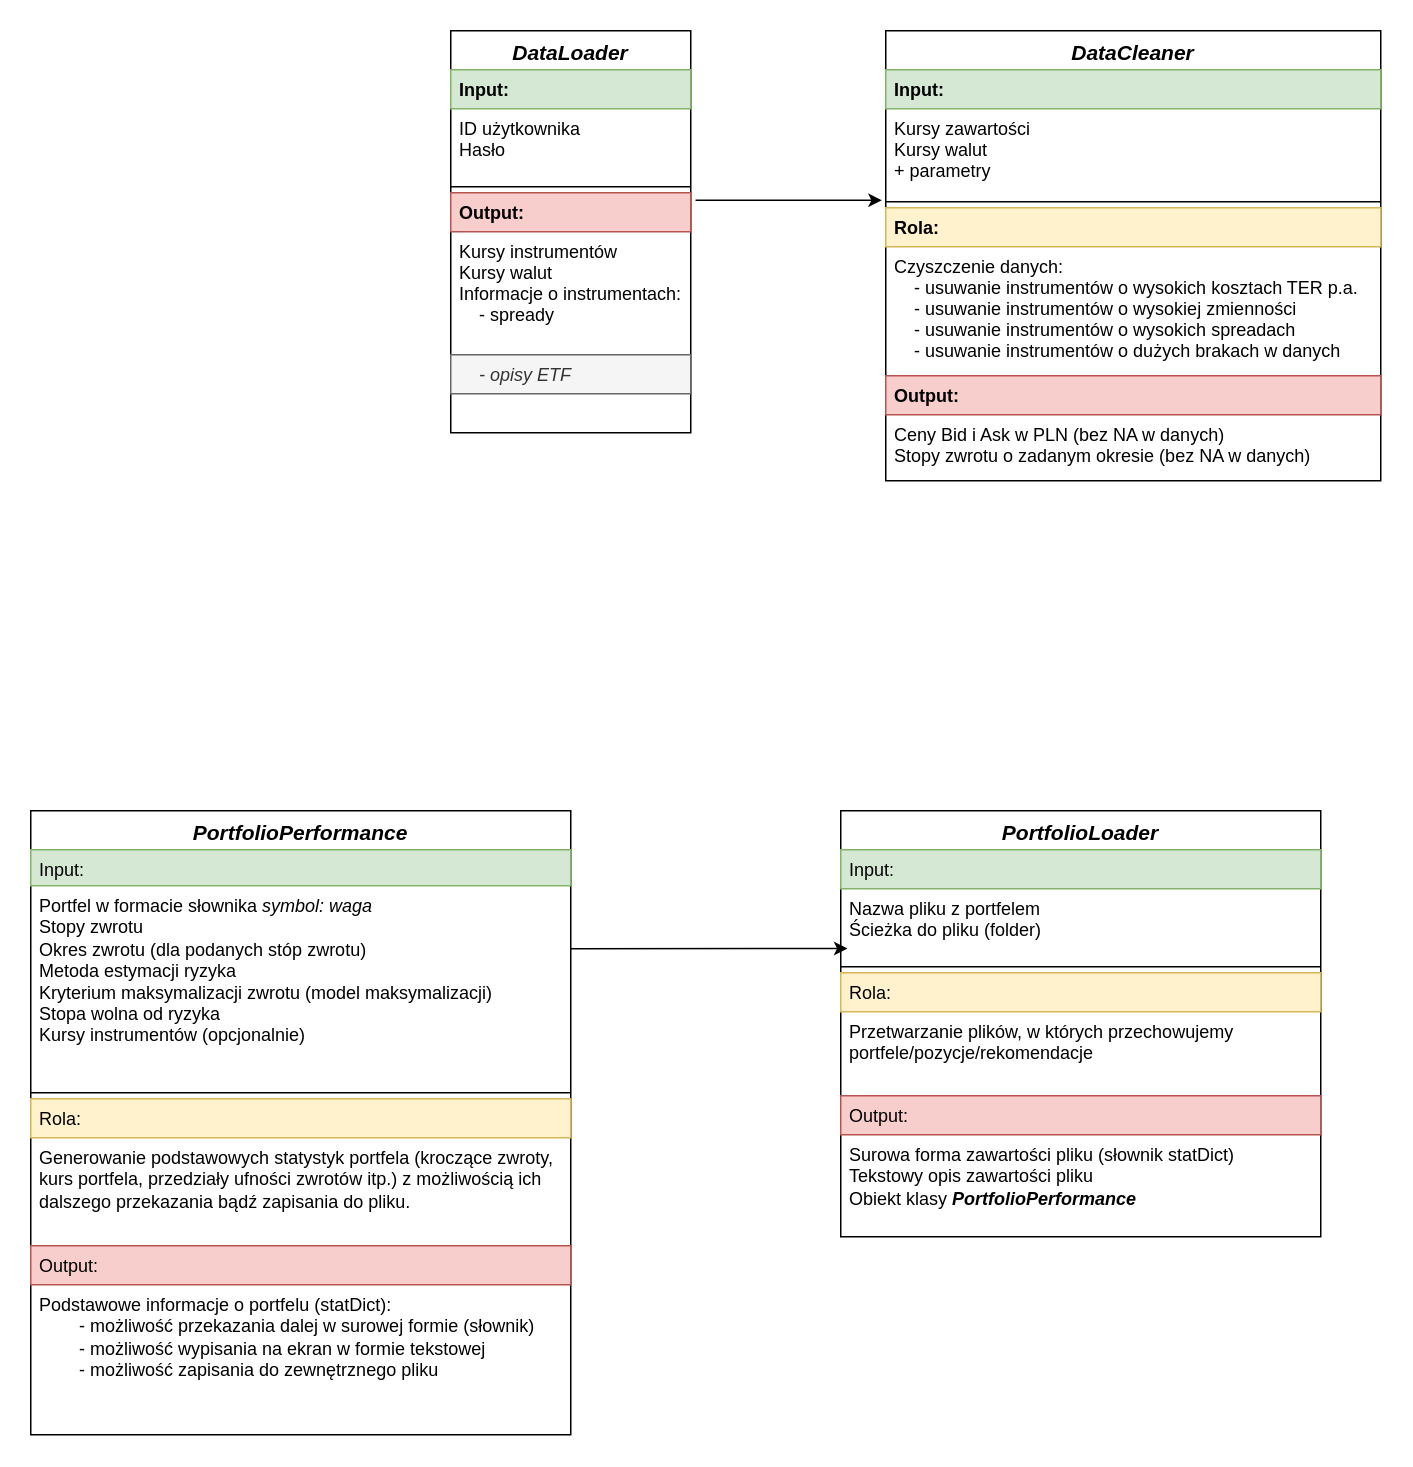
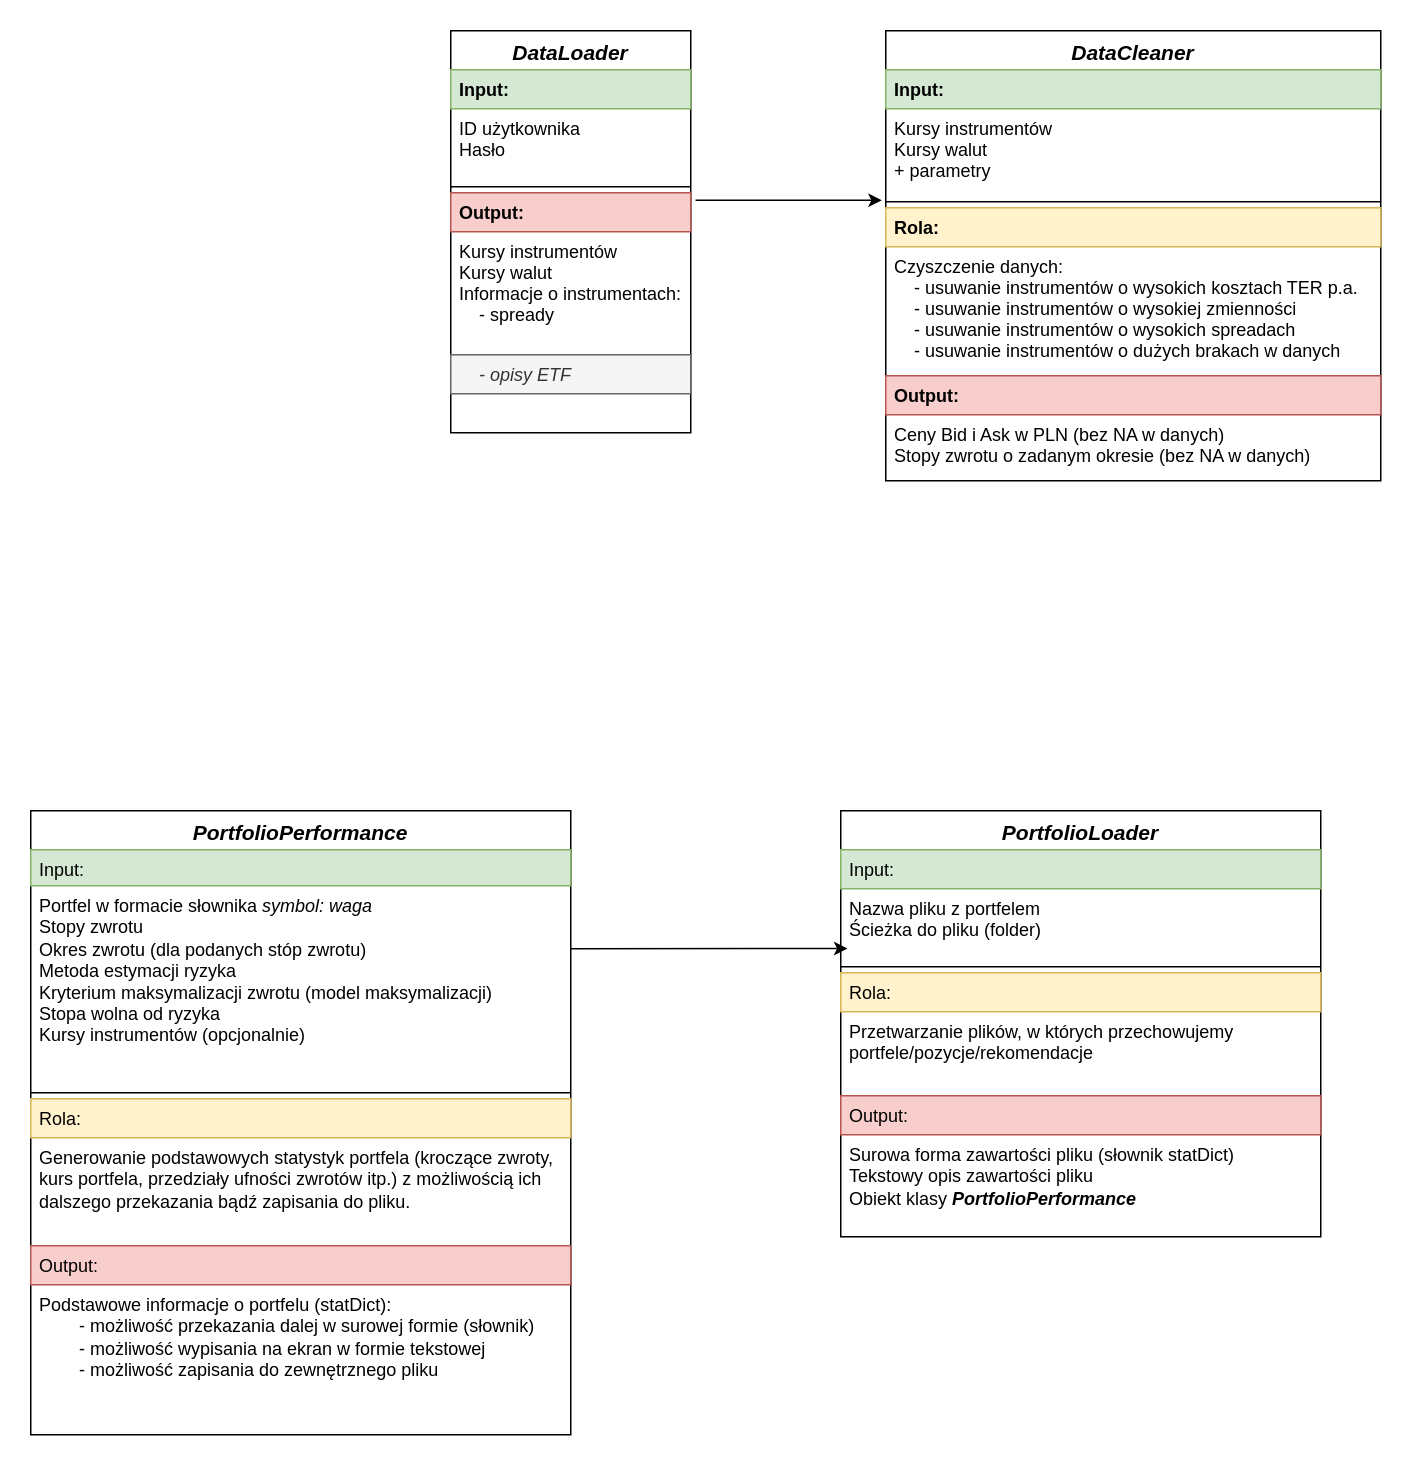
(970, 129) -> (980, 129)
